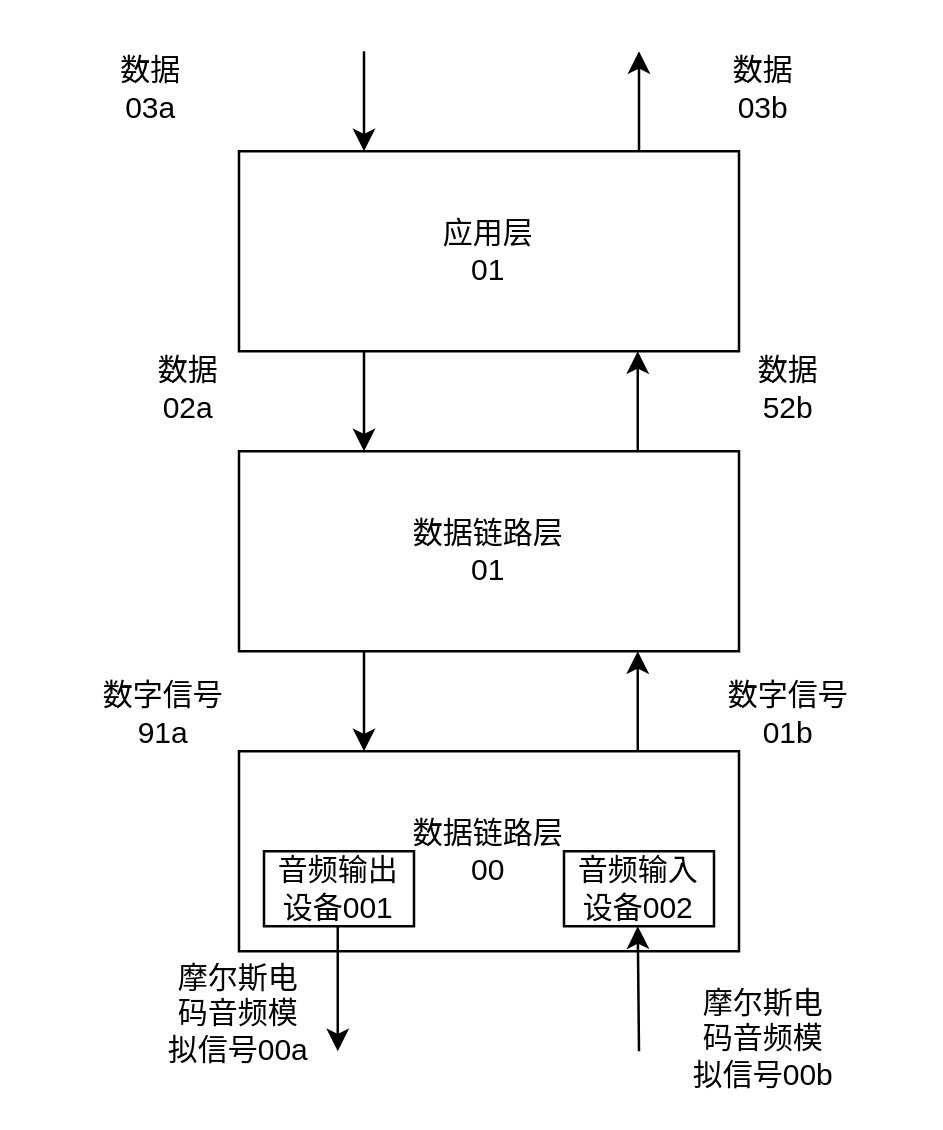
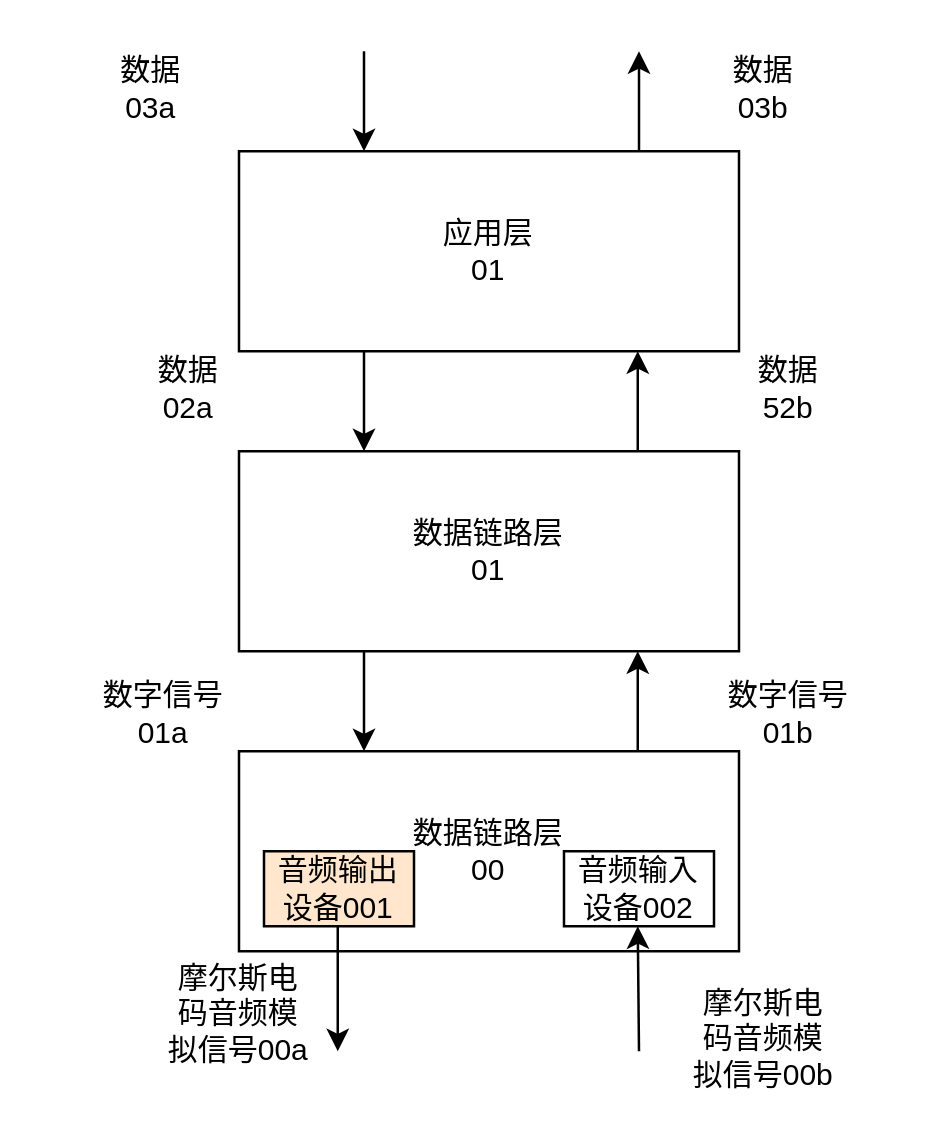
(164, 714) -> (164, 714)
(339, 889) -> (339, 889)
